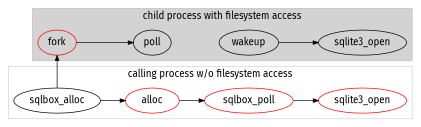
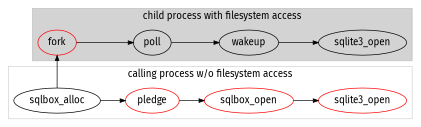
none -> (193, 43)
(152, 101) -> (152, 101)
(249, 101) -> (249, 101)
